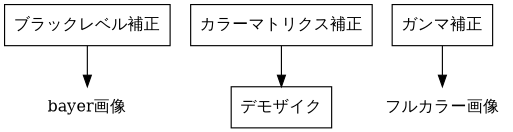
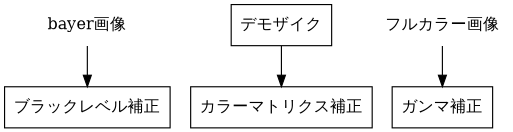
(87, 61) -> (87, 61)
(281, 61) -> (281, 61)
(442, 61) -> (442, 61)
